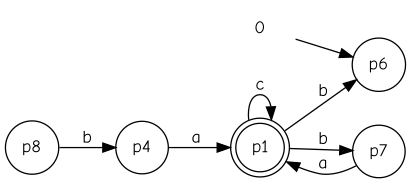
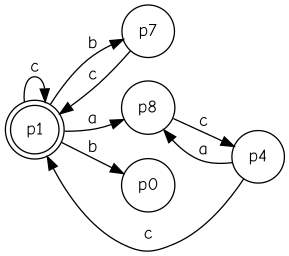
(260, 28) -> none
(379, 65) -> (148, 185)
none -> (88, 130)
(87, 138) -> (204, 121)
(197, 138) -> (148, 234)
none -> (199, 160)
(323, 164) -> (93, 75)
